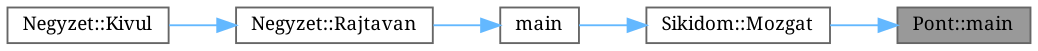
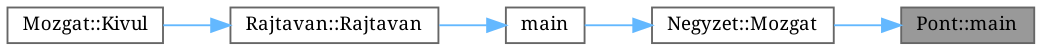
(88, 25) -> (85, 25)
(334, 25) -> (334, 25)
(738, 25) -> (743, 25)
